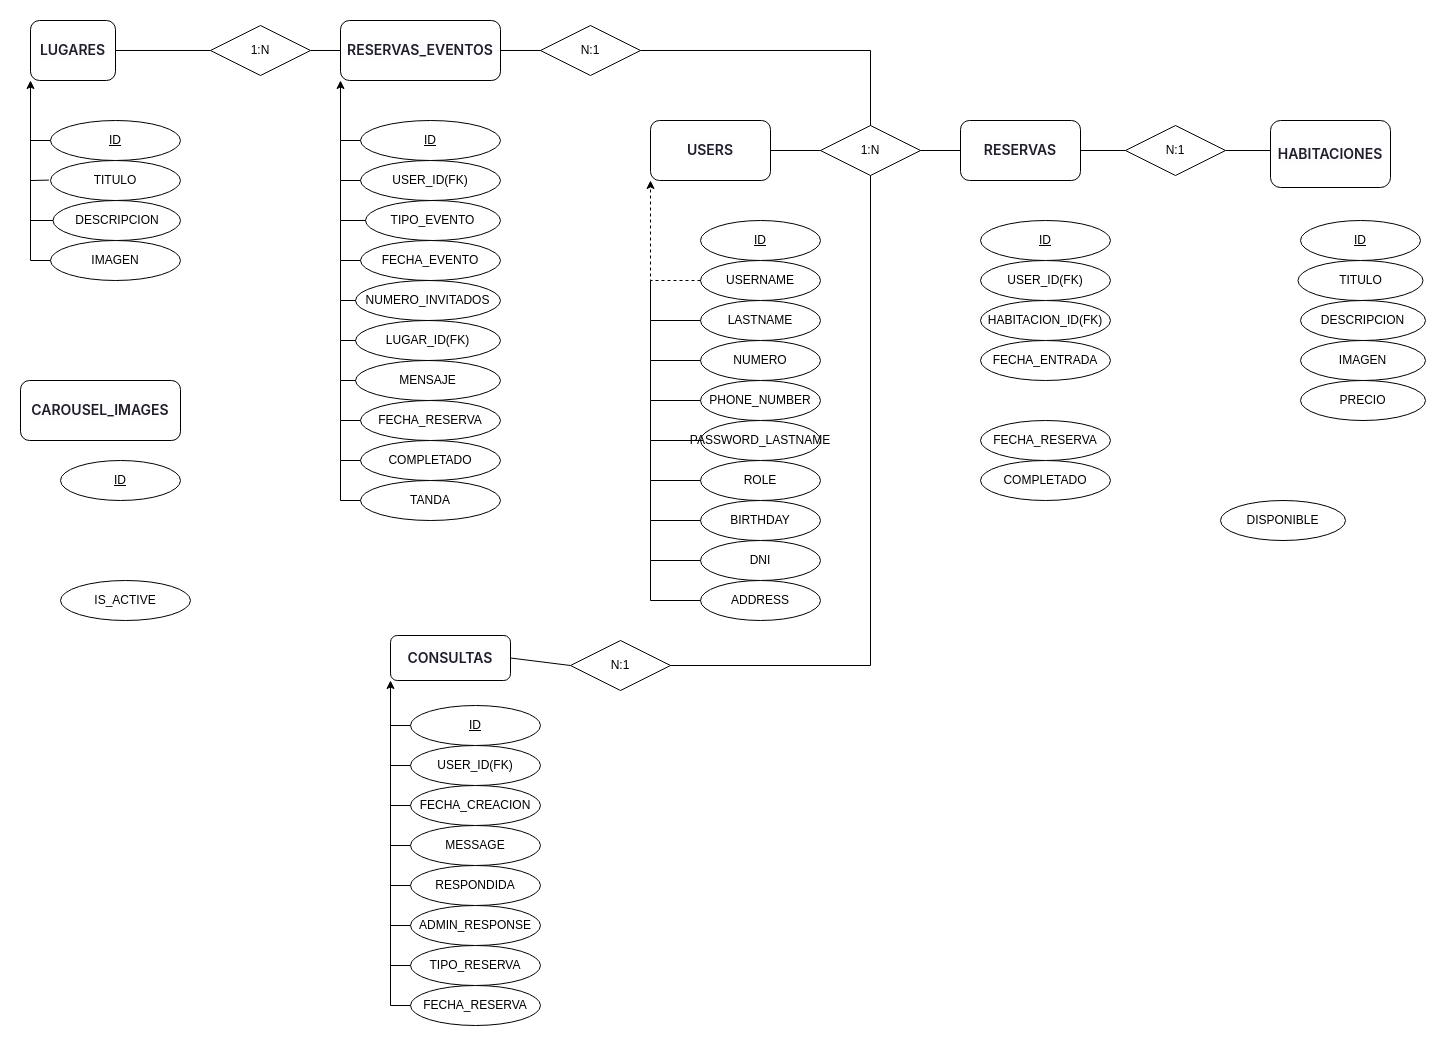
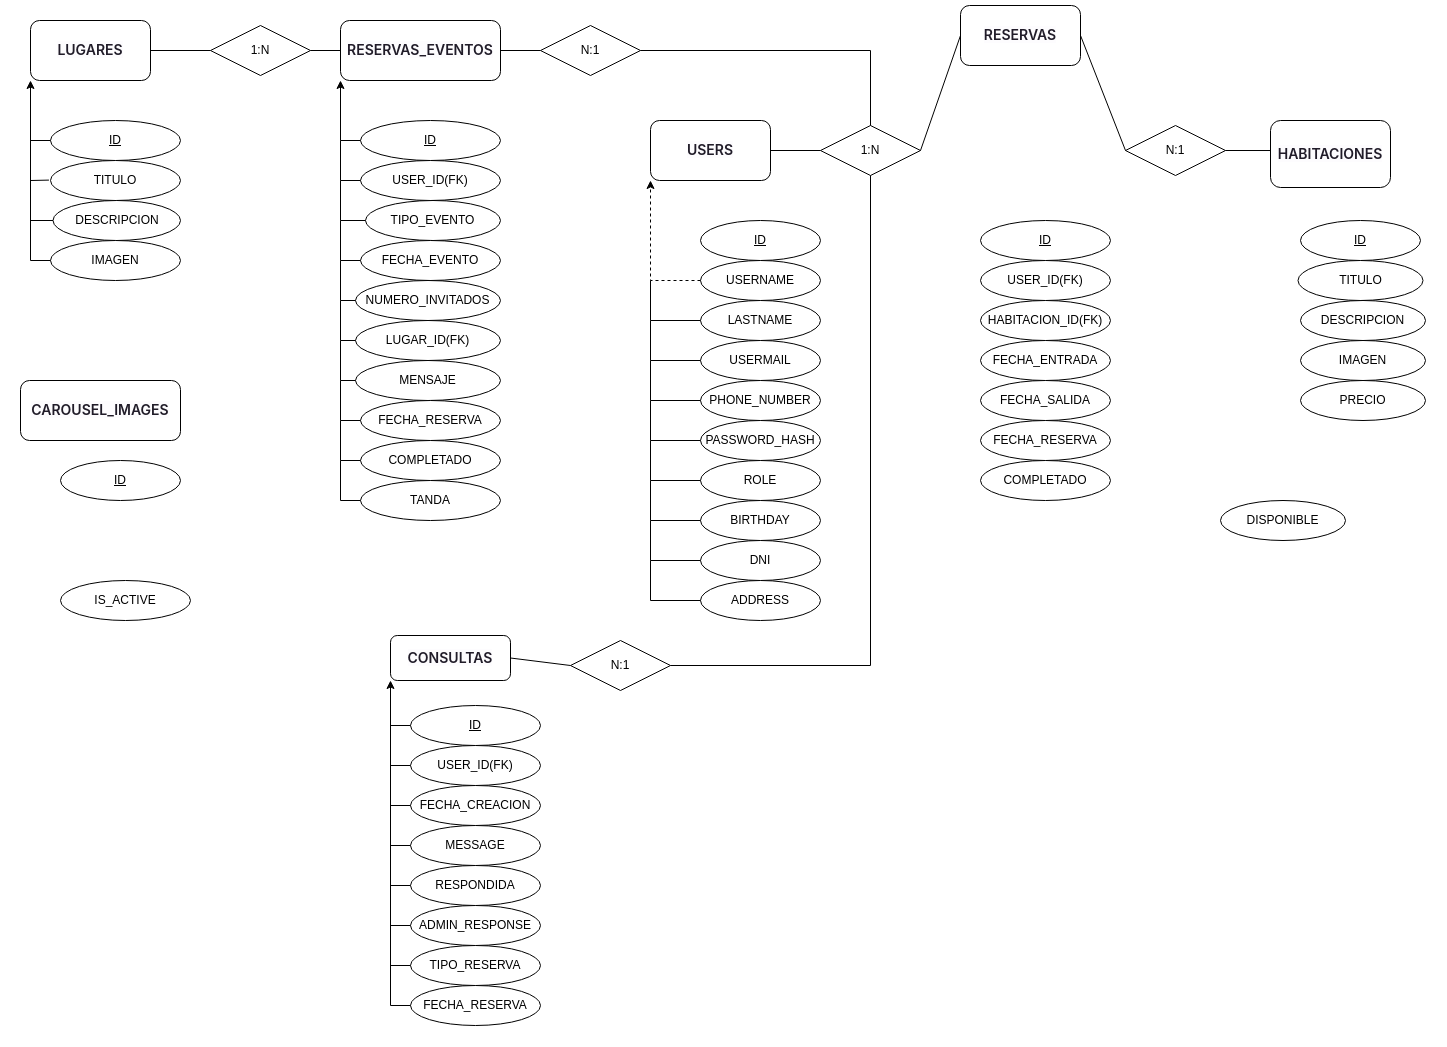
(73, 51) -> (91, 51)
(1021, 151) -> (1021, 36)
(761, 361) -> (761, 361)
none -> (1046, 401)
(761, 441) -> (761, 441)
